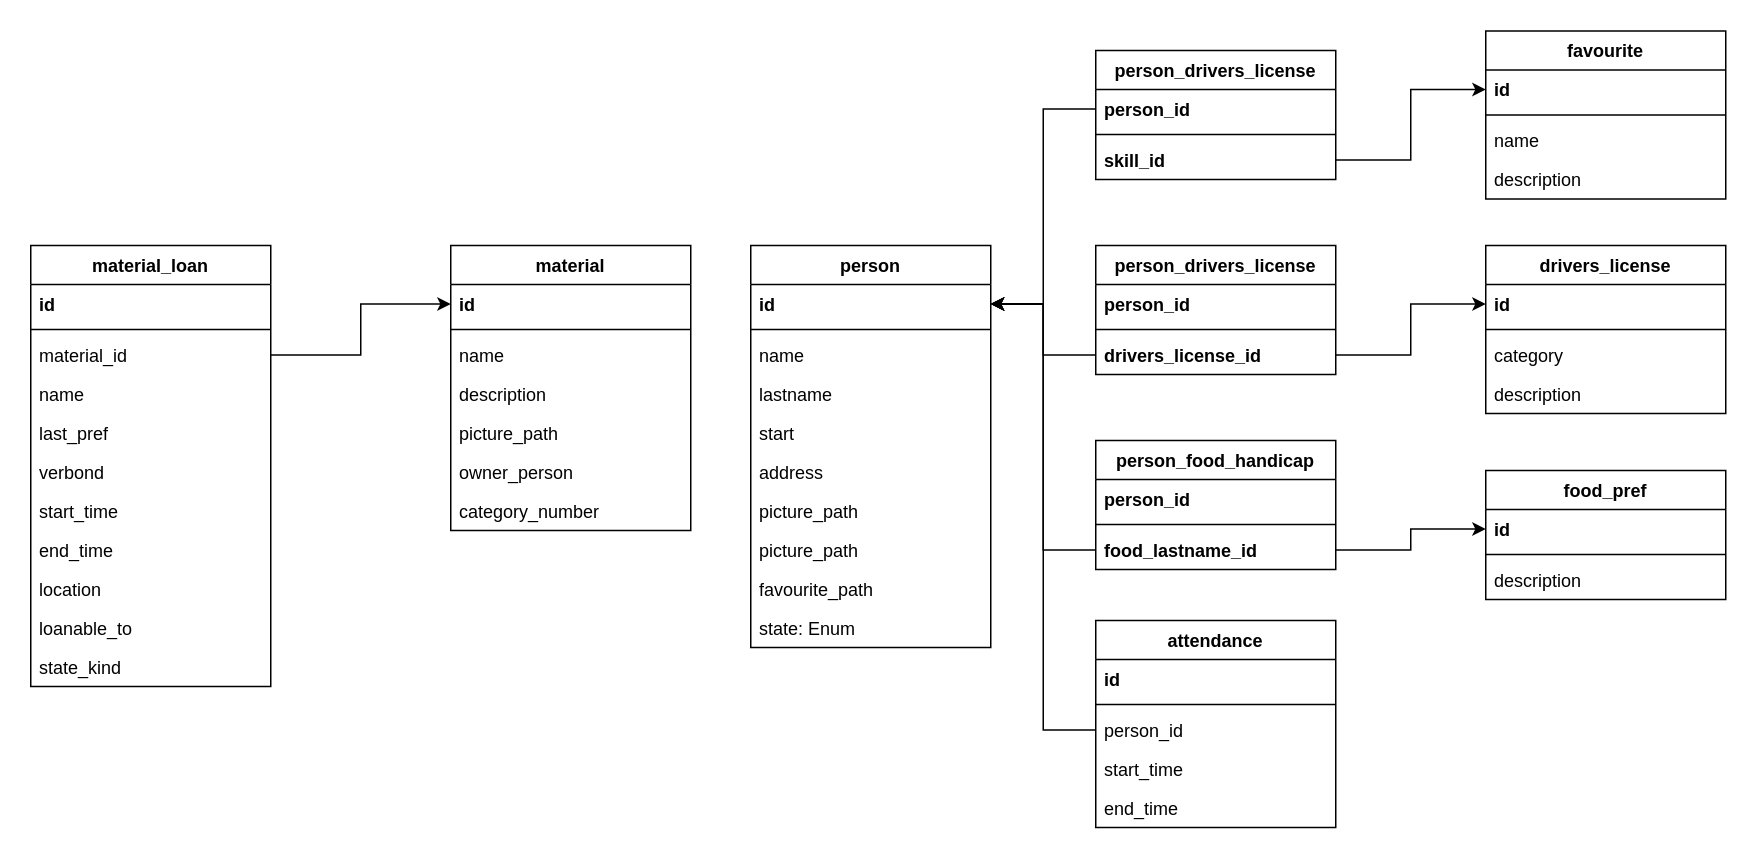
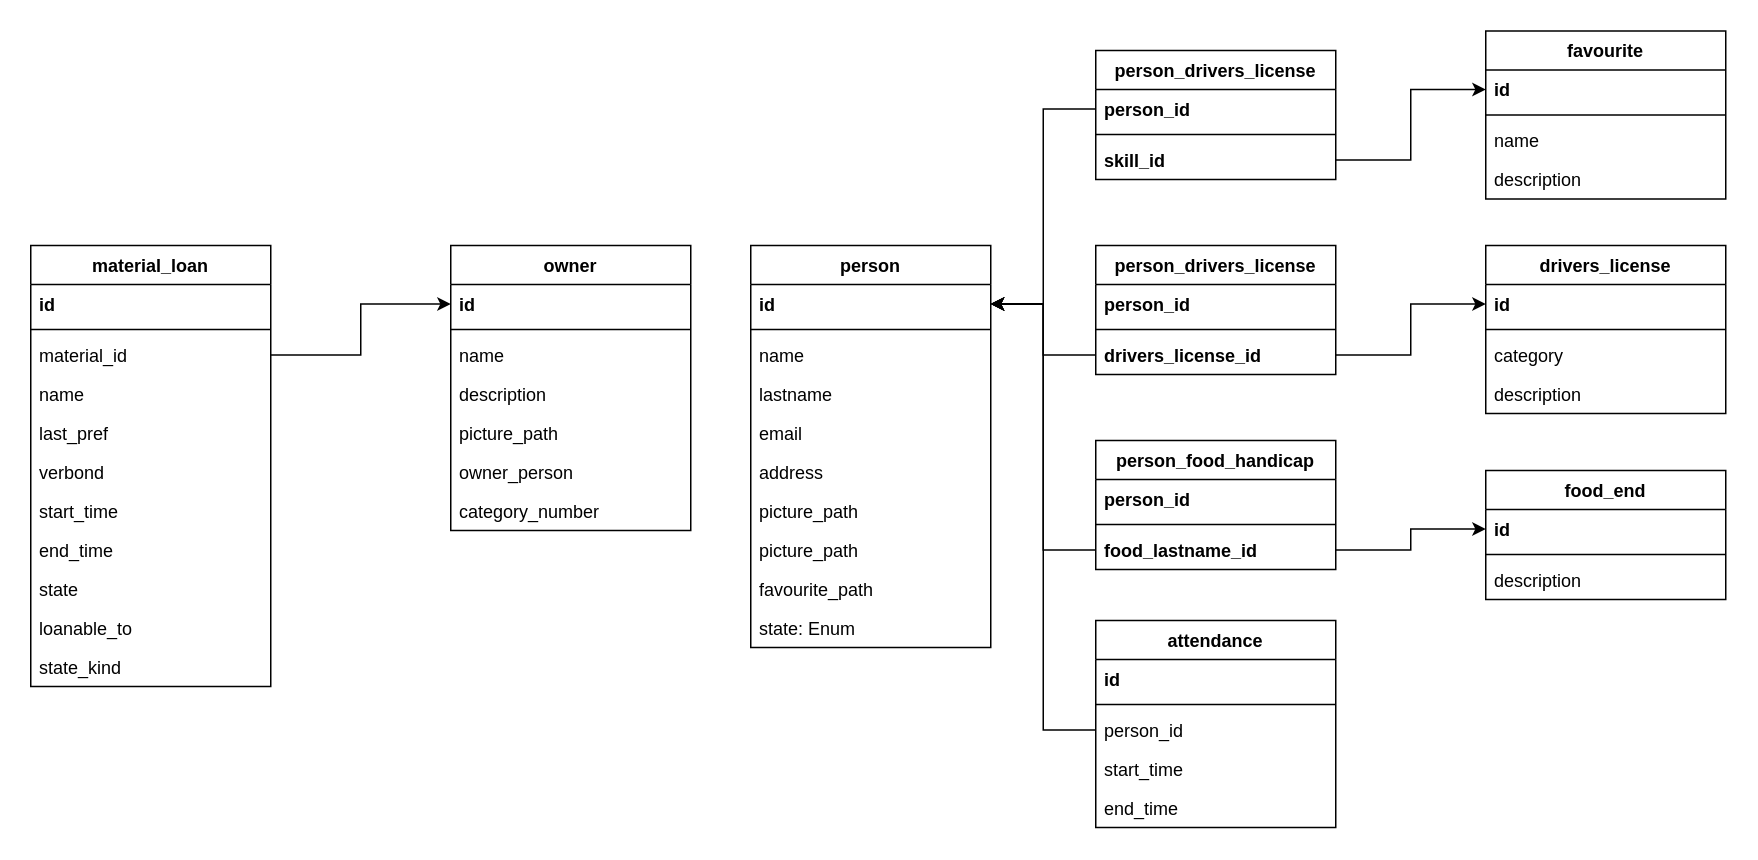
(570, 266) -> (570, 266)
(784, 434) -> (780, 434)
(1605, 491) -> (1605, 491)
(75, 590) -> (64, 590)
